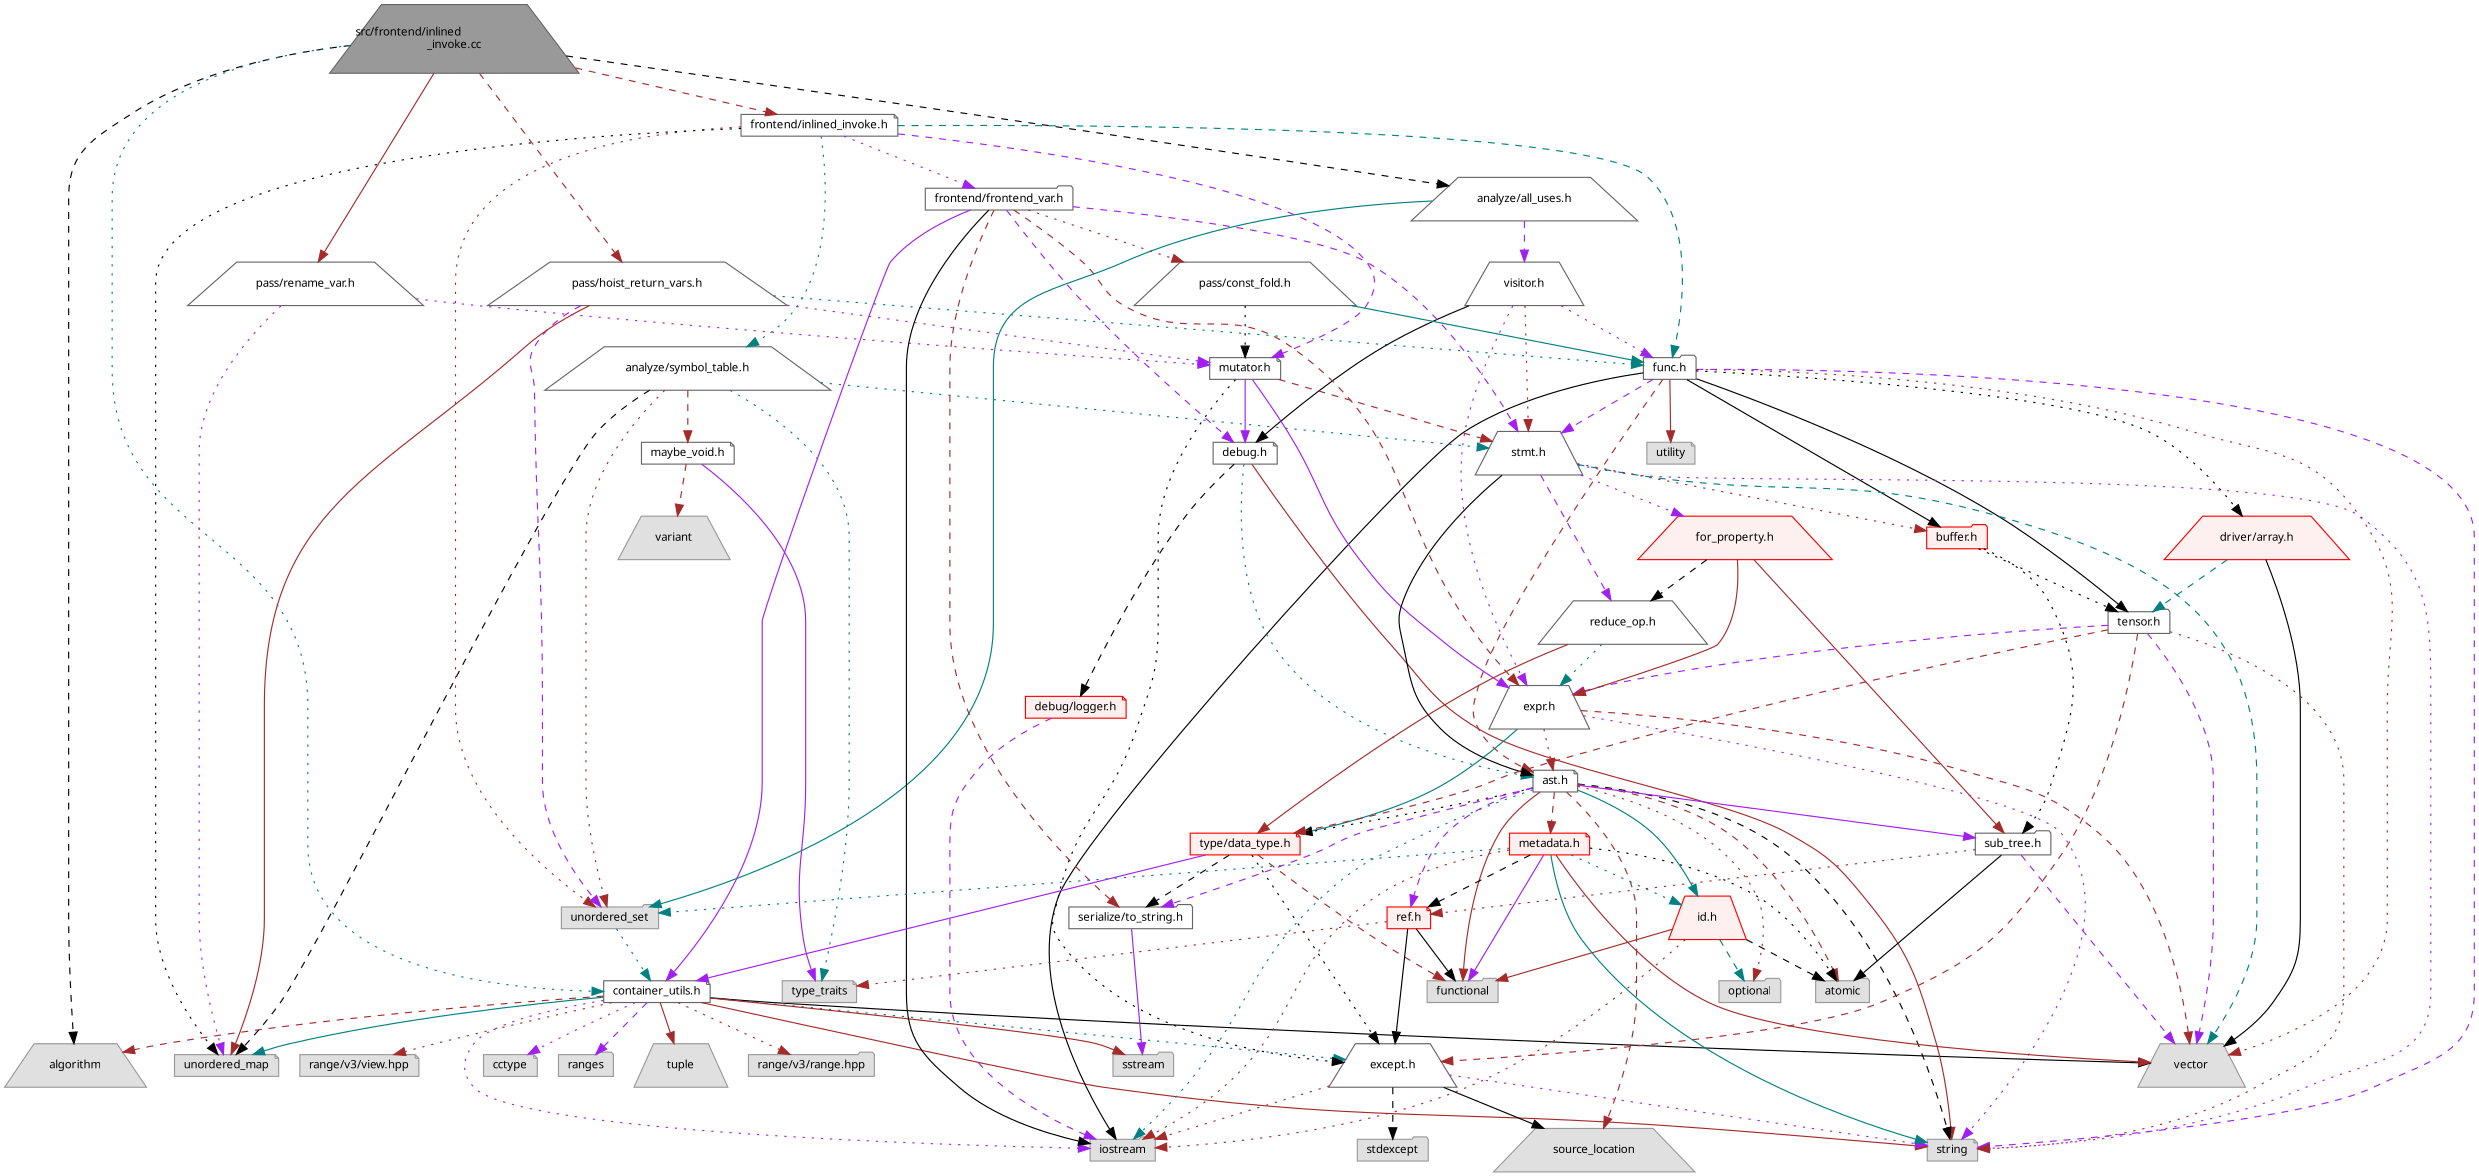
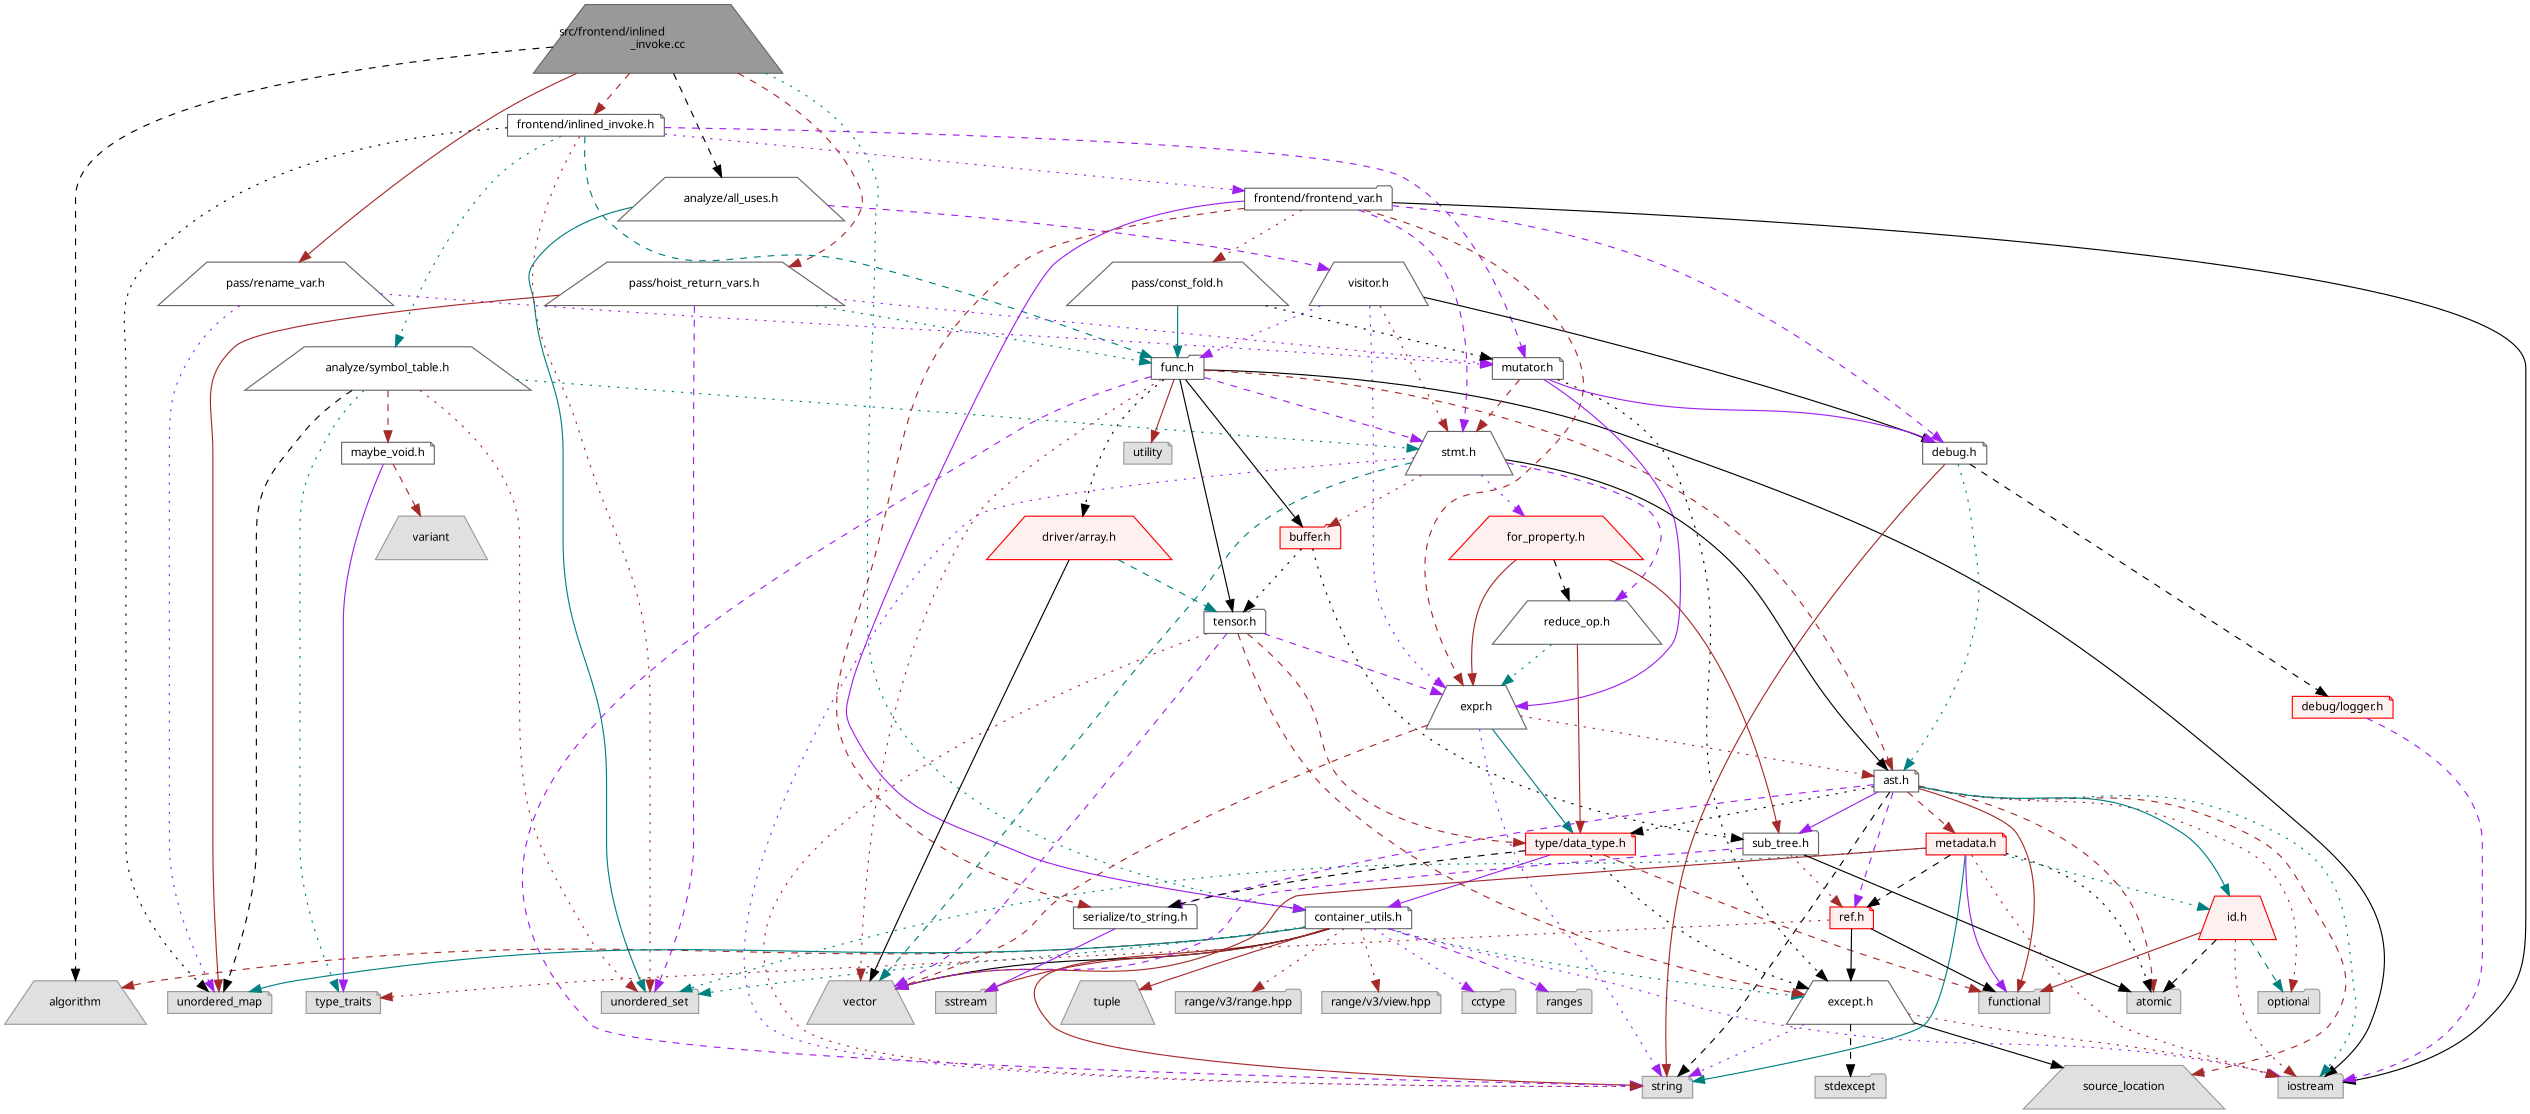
(630, 950) -> (1008, 960)
(510, 1065) -> (1489, 1003)
